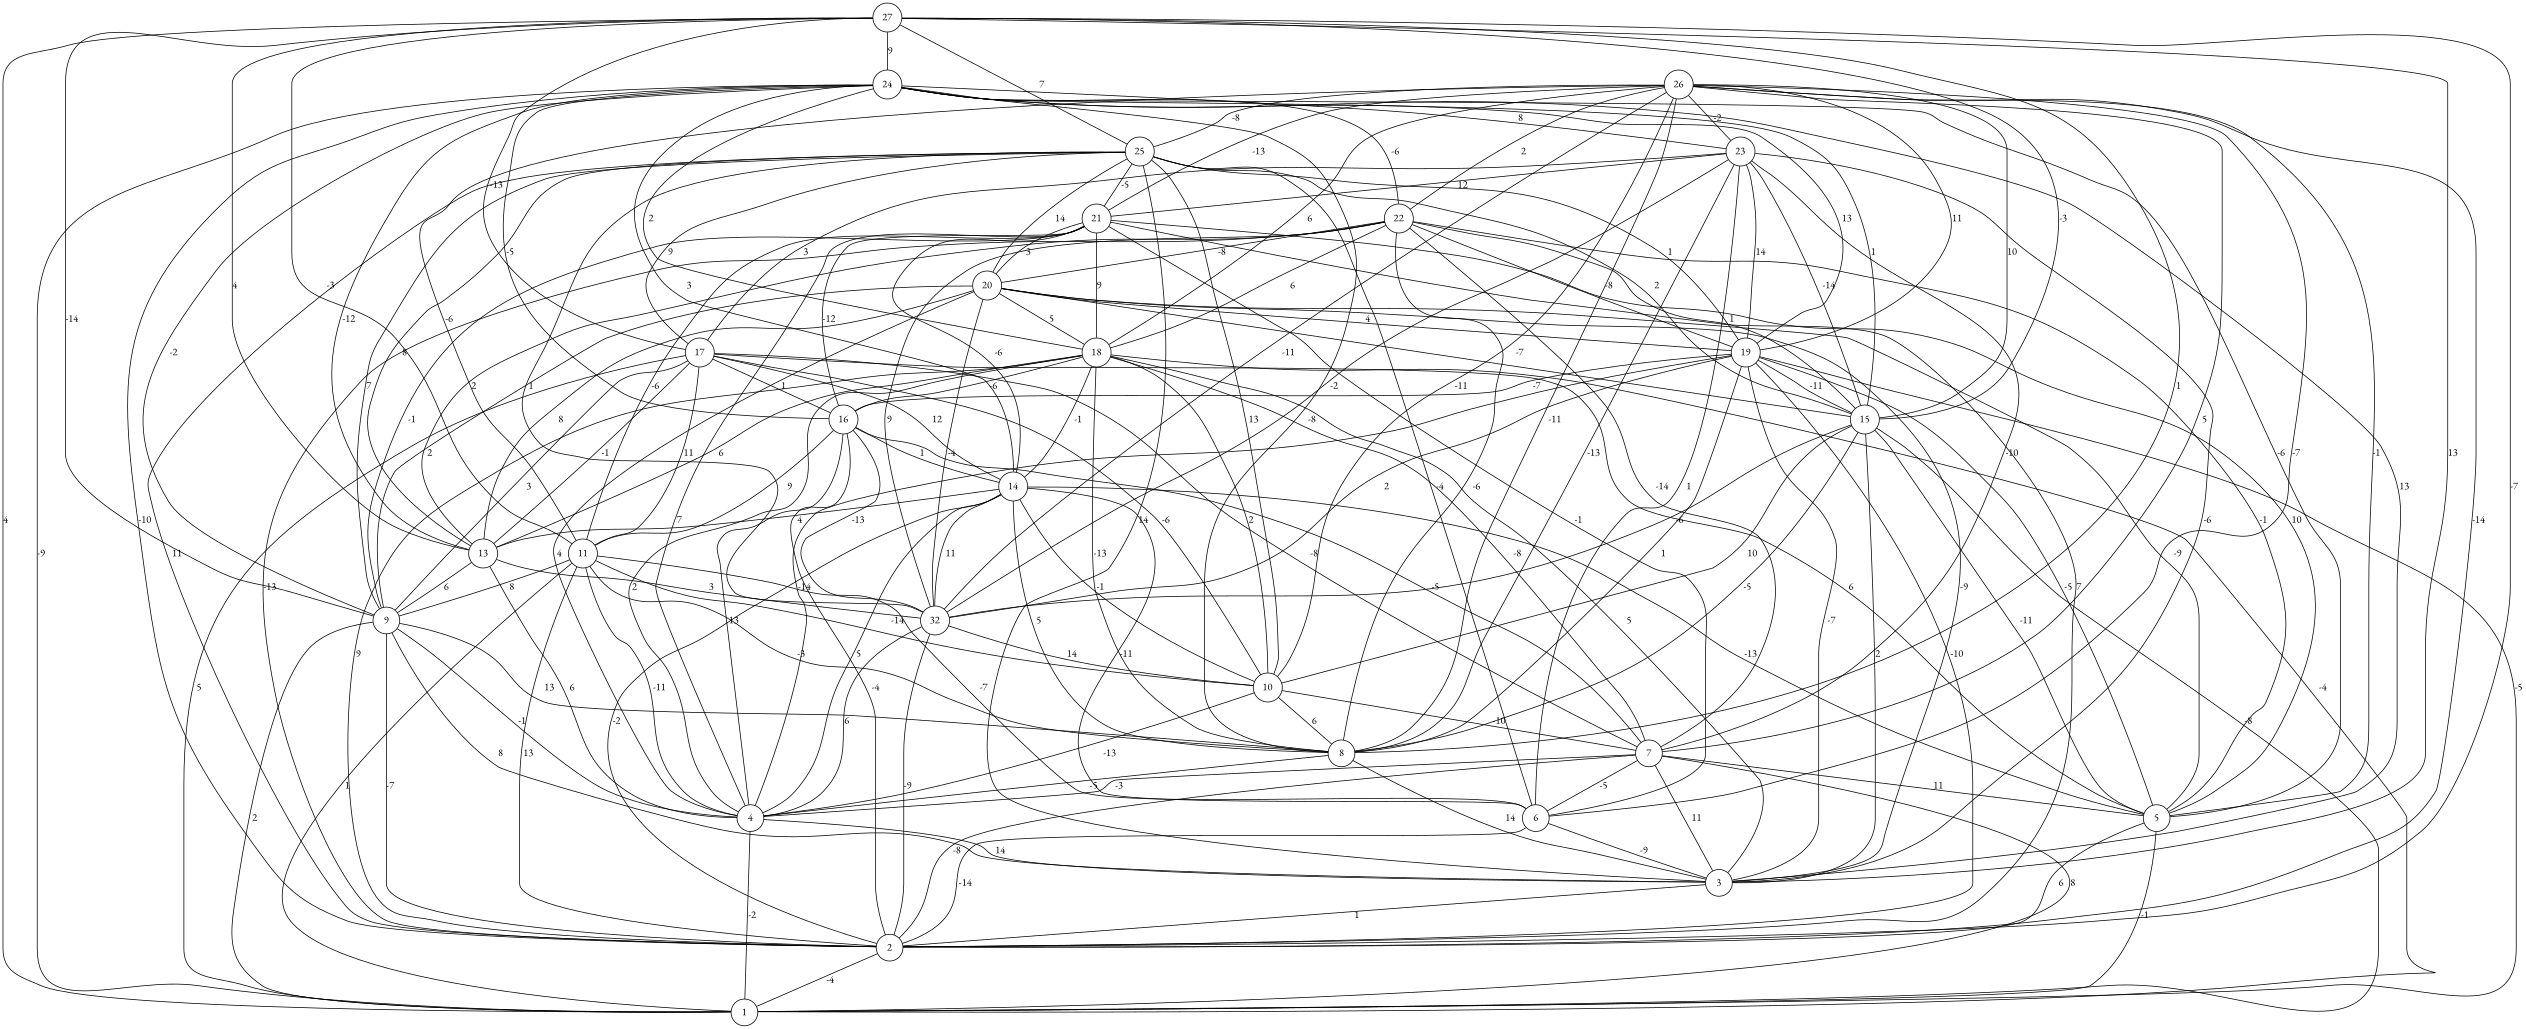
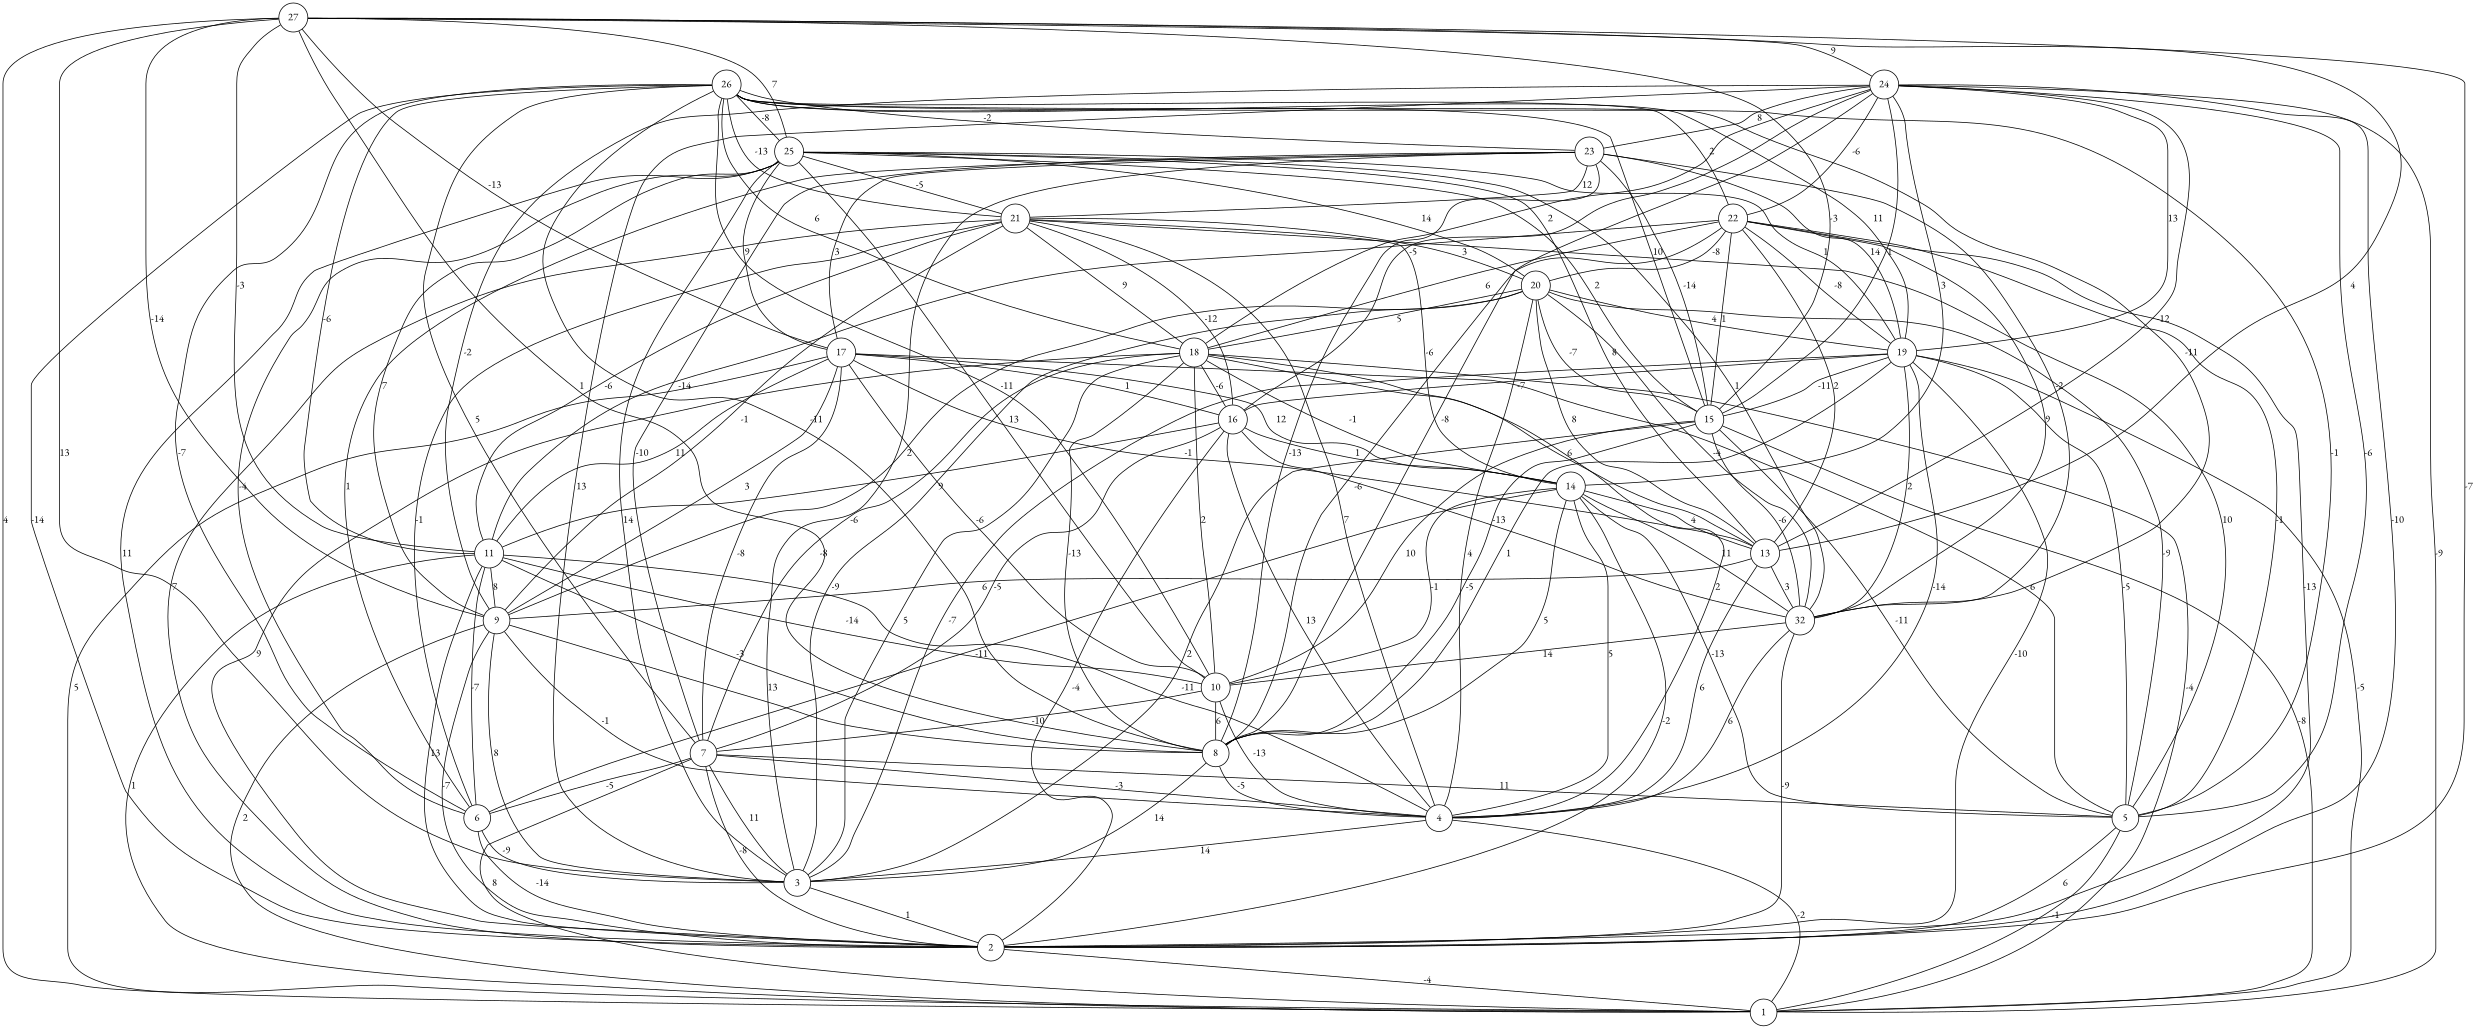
(1655, 500) -> (1065, 273)
